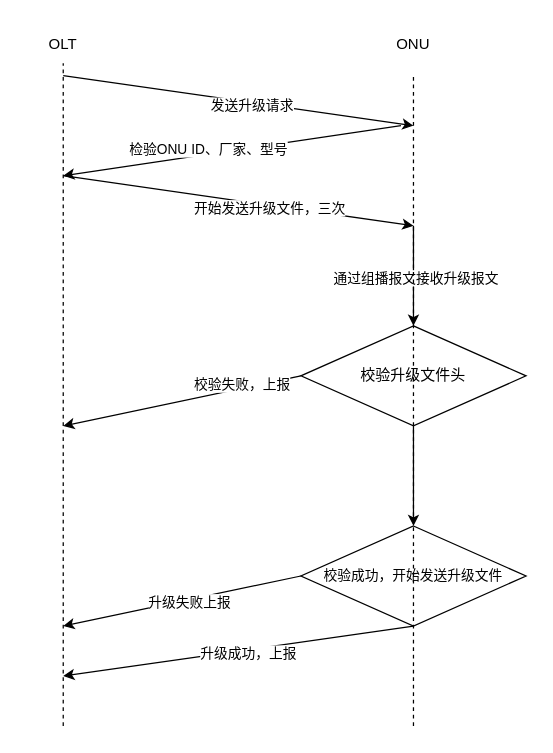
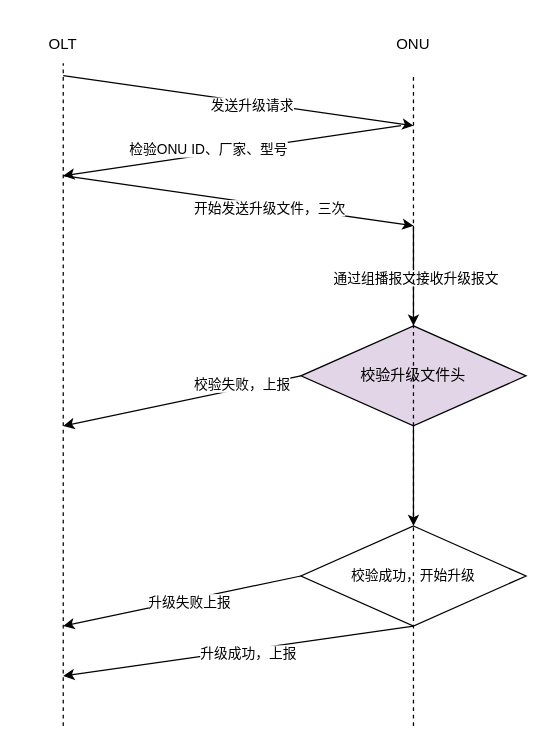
(413, 376) -> (413, 376)
(413, 576) -> (413, 576)
